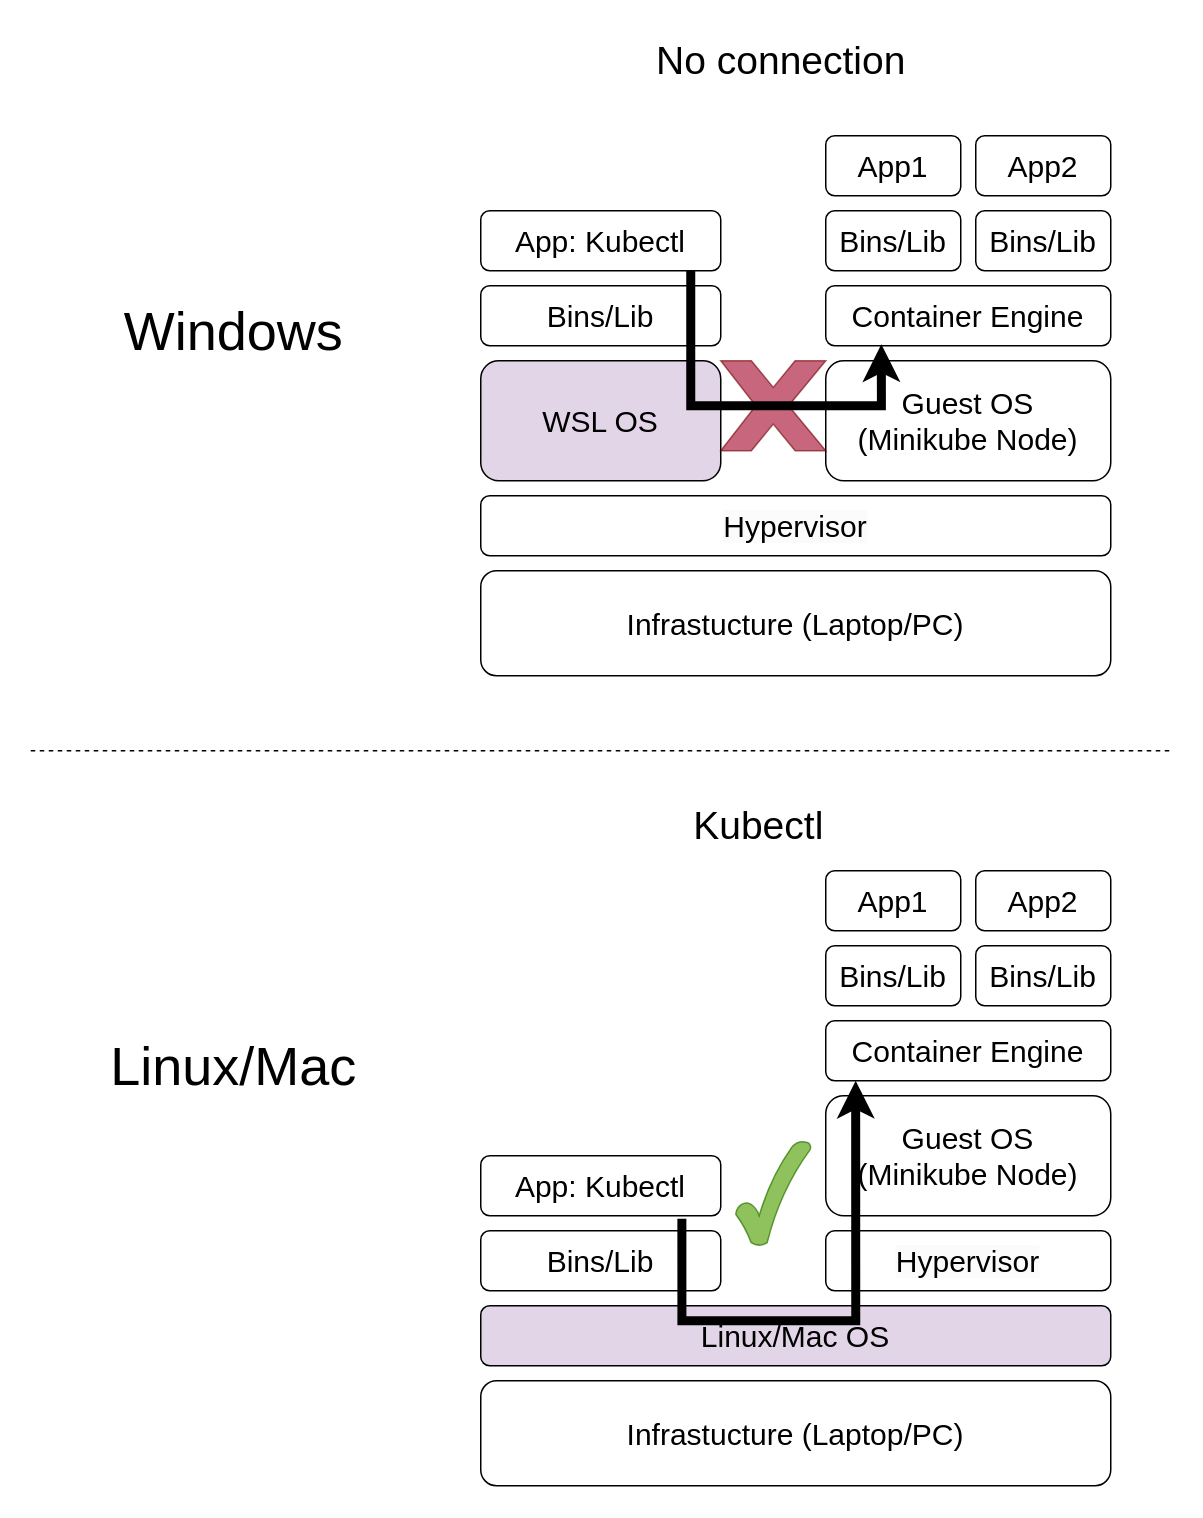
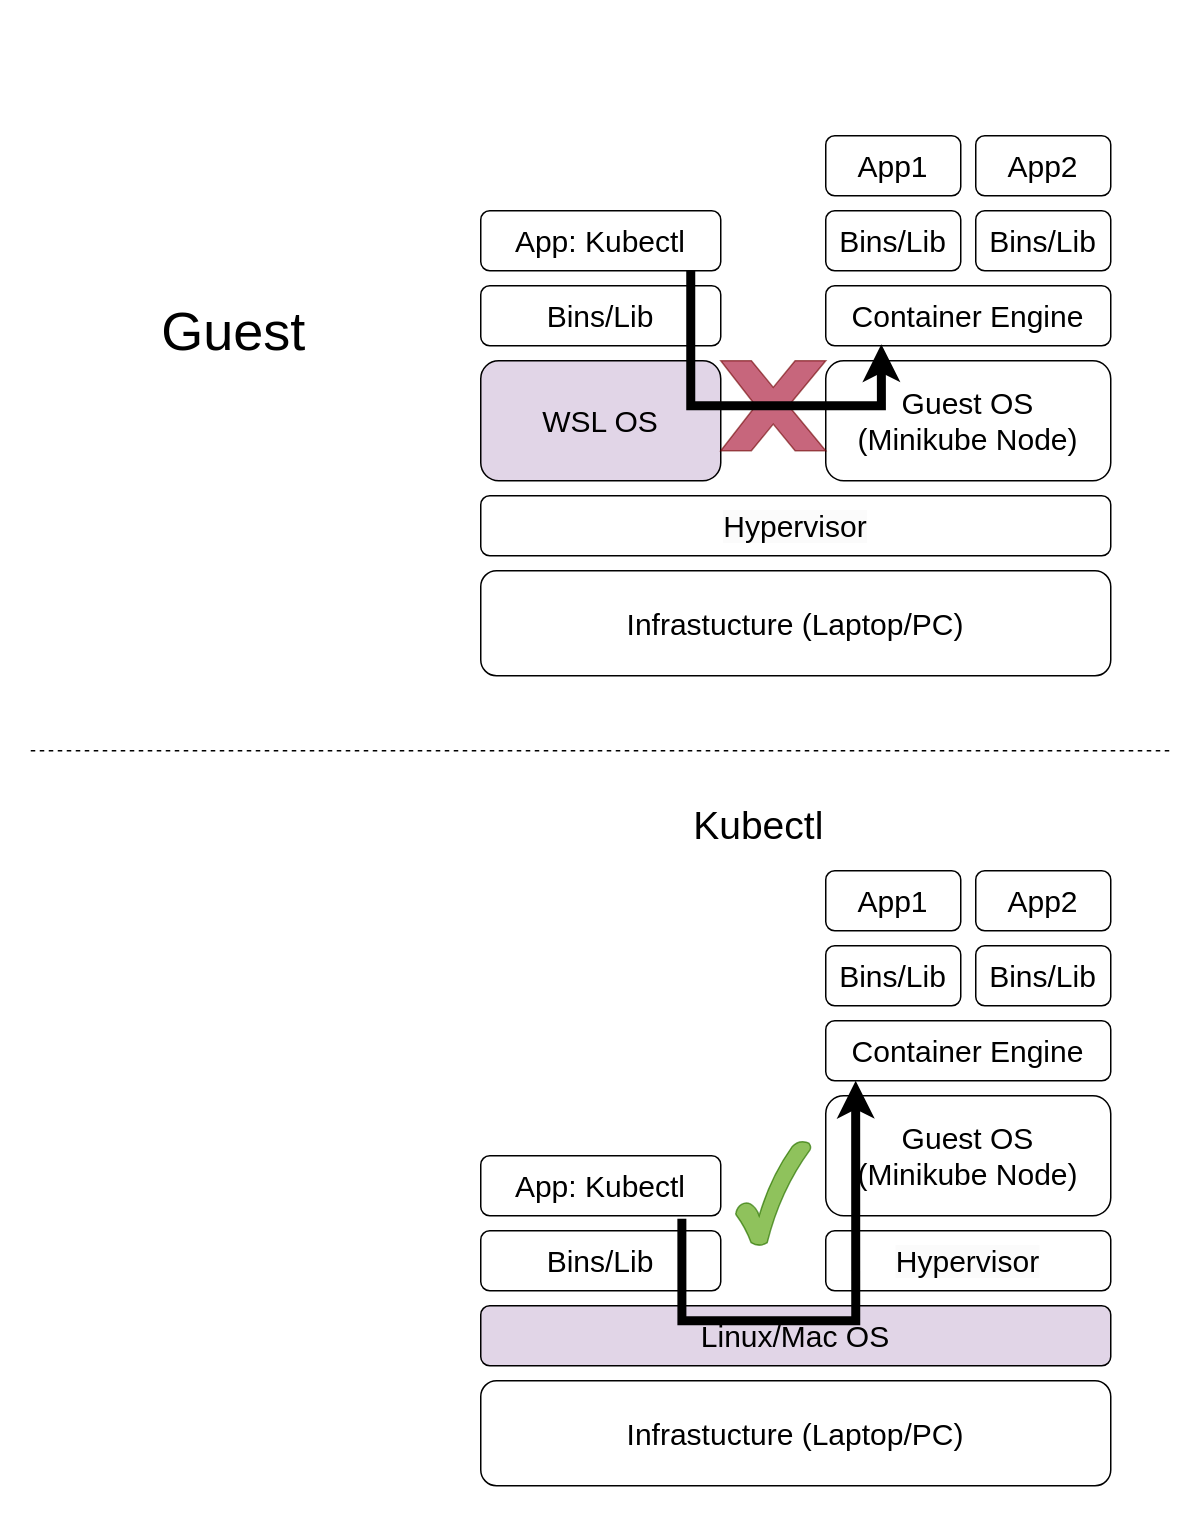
(781, 61) -> none
(234, 331) -> (234, 331)
(233, 1066) -> none
